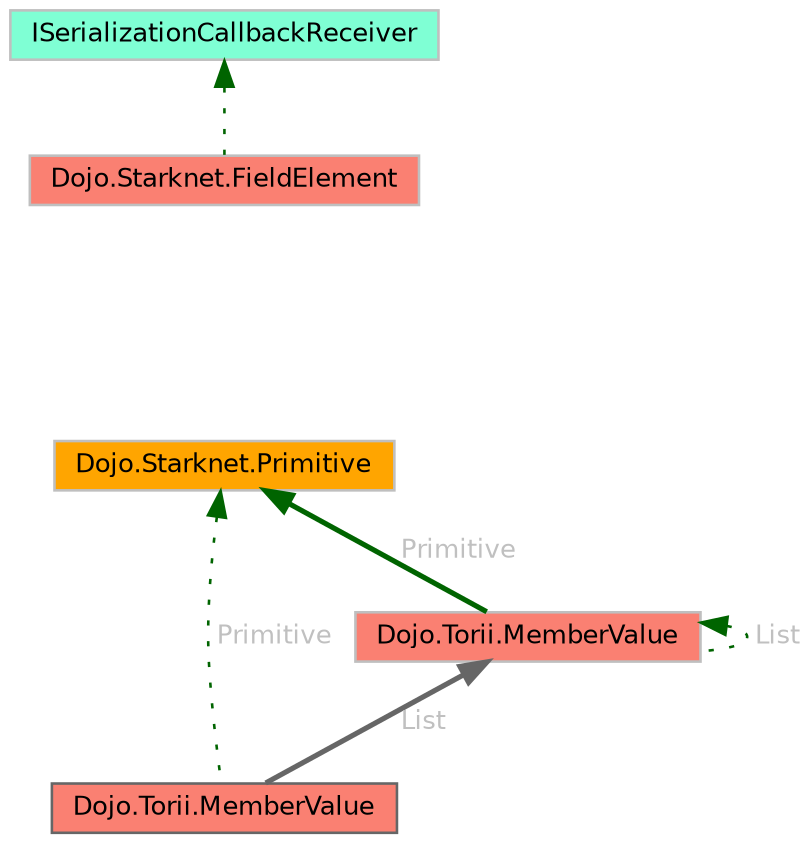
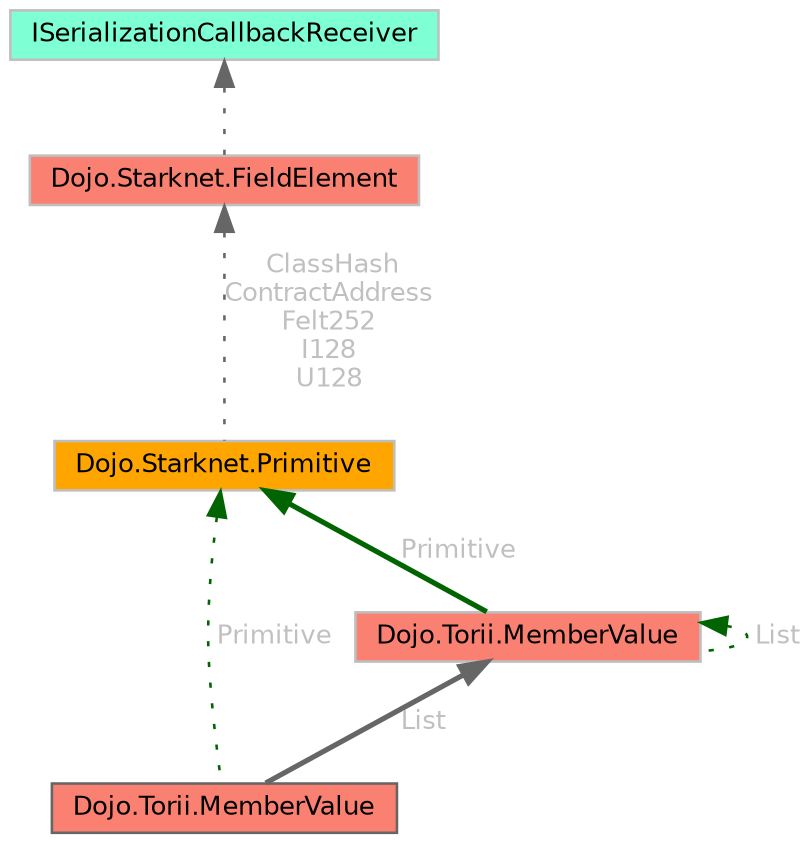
(224, 121) -> (224, 121)
none -> (224, 336)
